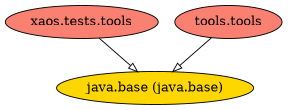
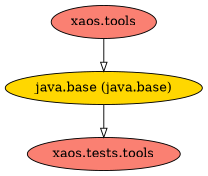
(228, 22) -> (104, 22)
(115, 52) -> (104, 117)
